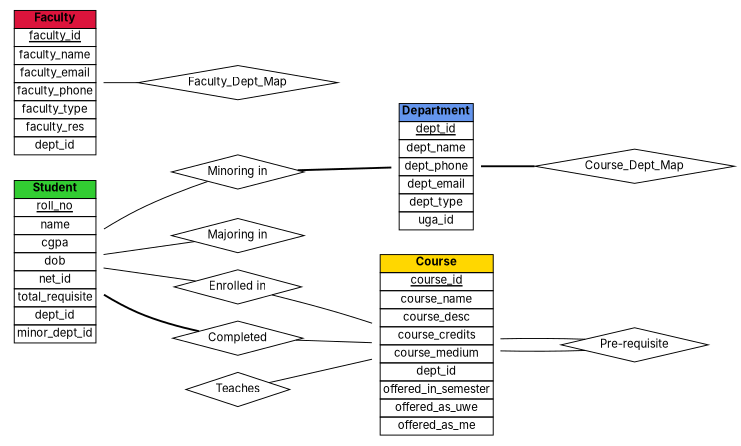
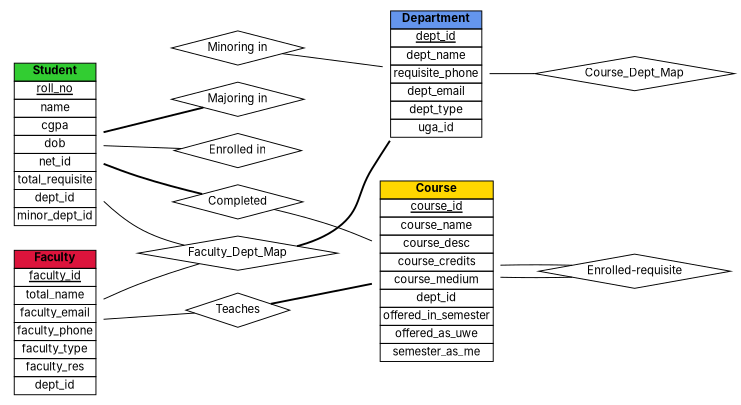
(55, 55) -> (55, 295)
(436, 166) -> (436, 74)
(508, 166) -> (512, 74)
(345, 169) -> (333, 60)
(154, 202) -> (141, 229)
none -> (356, 206)
(149, 248) -> (153, 120)
(322, 308) -> none
none -> (149, 316)
(635, 345) -> (635, 271)
(321, 371) -> (321, 294)
(437, 426) -> (437, 352)
